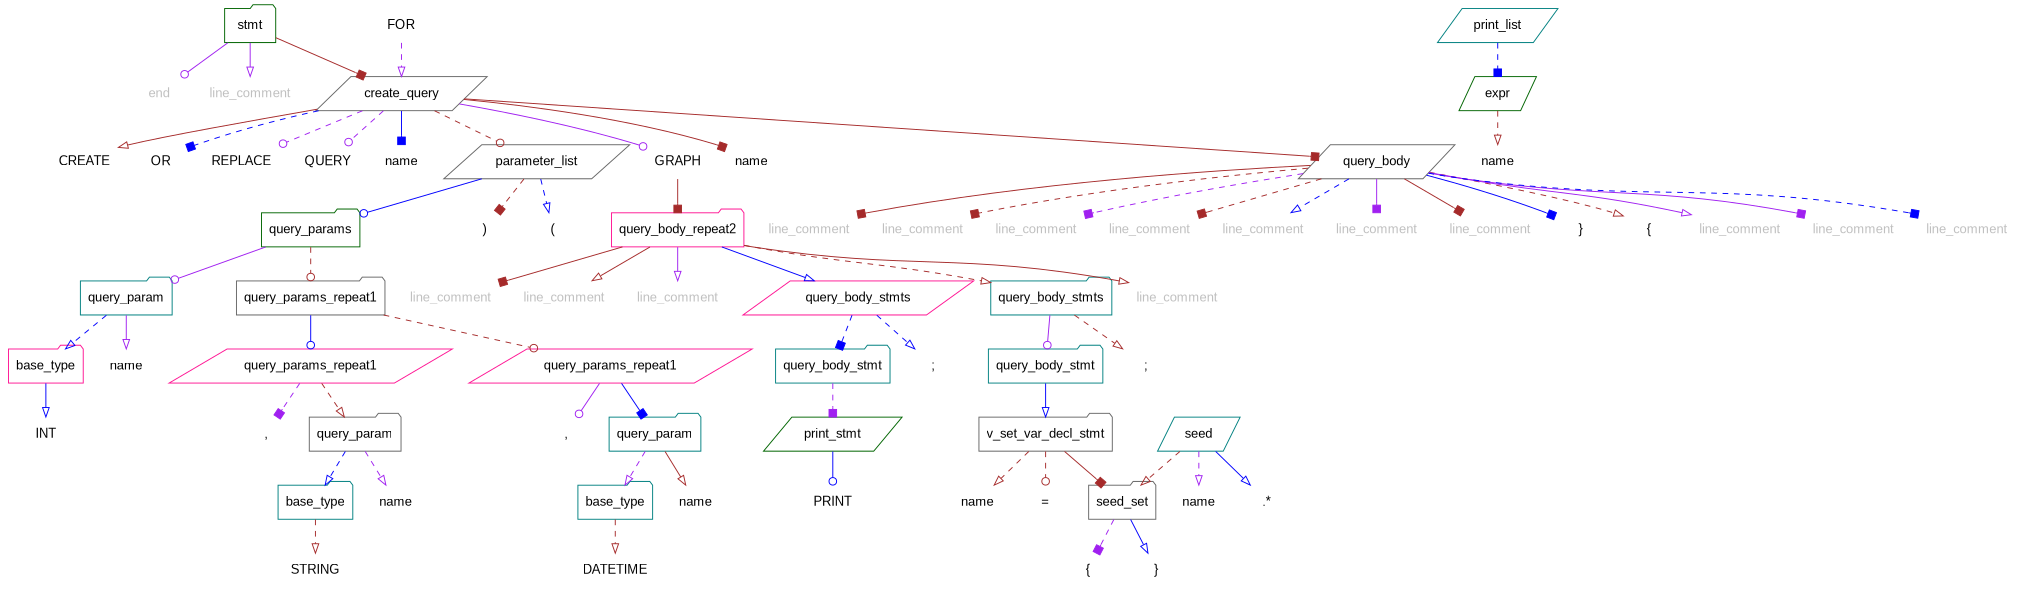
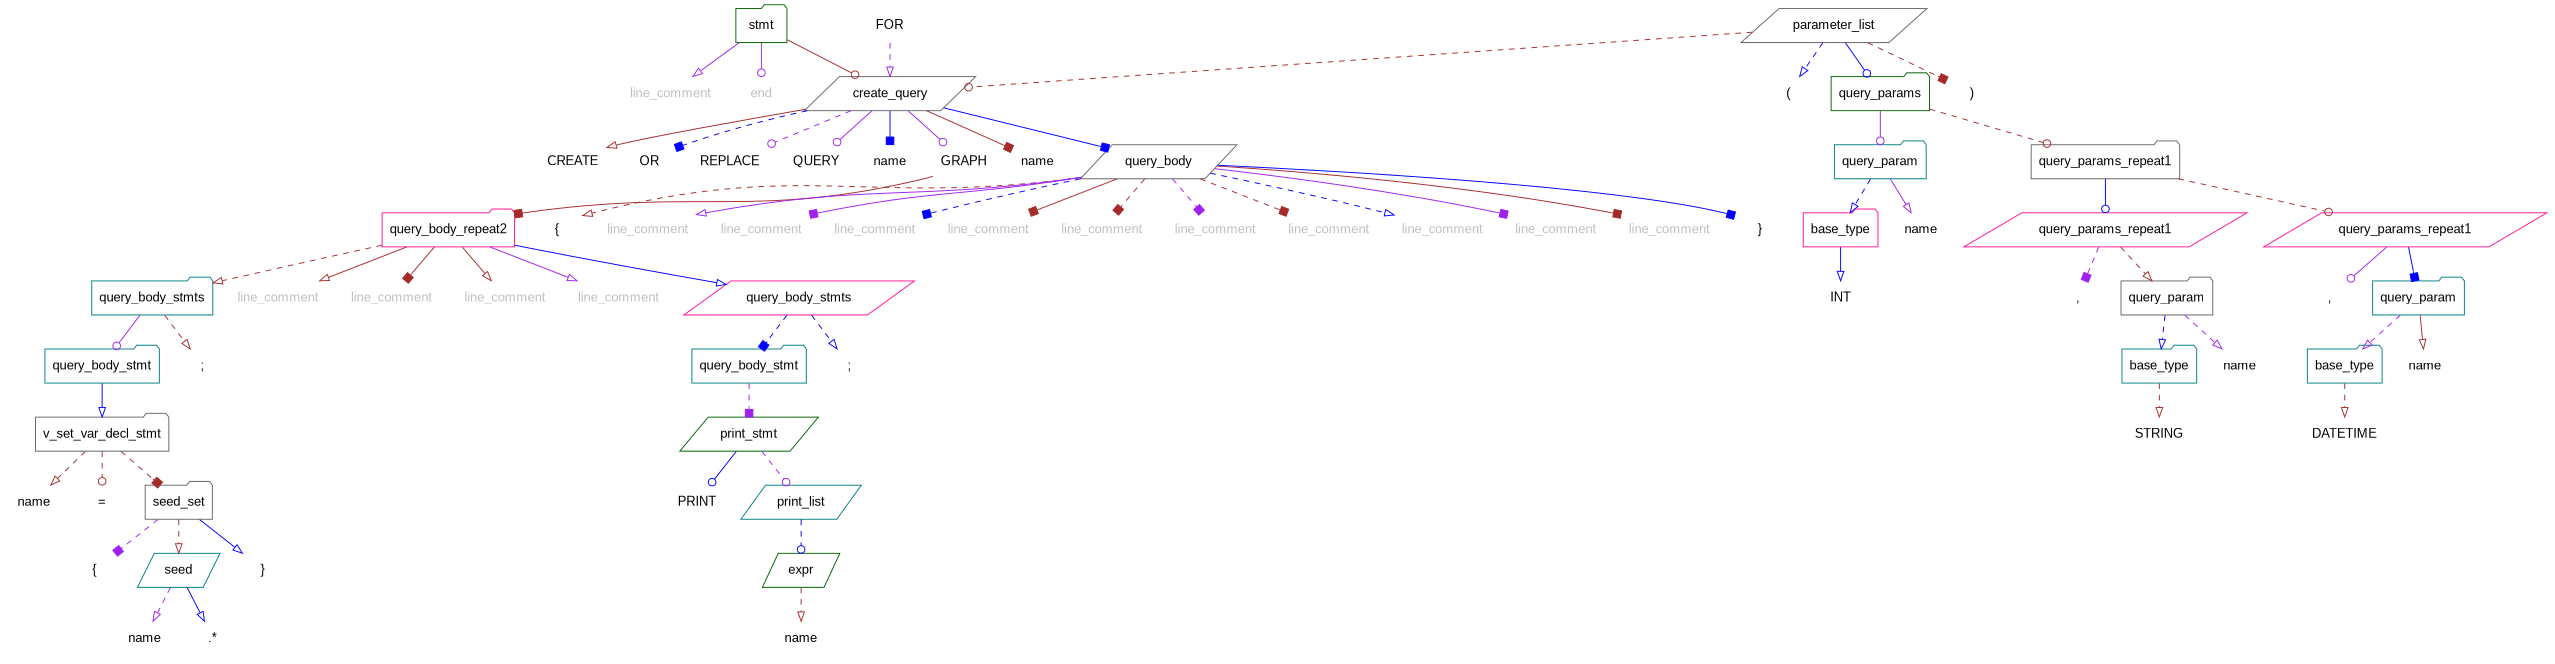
(316, 55) -> (819, 56)
(1498, 55) -> (801, 533)
(367, 125) -> (856, 125)
(466, 126) -> (1362, 60)
(887, 128) -> (1022, 127)
none -> (773, 465)
(1080, 465) -> (137, 465)
(1164, 465) -> (179, 532)
